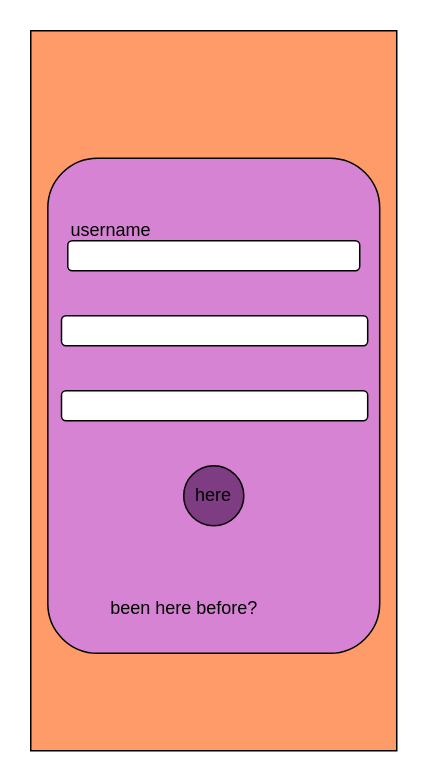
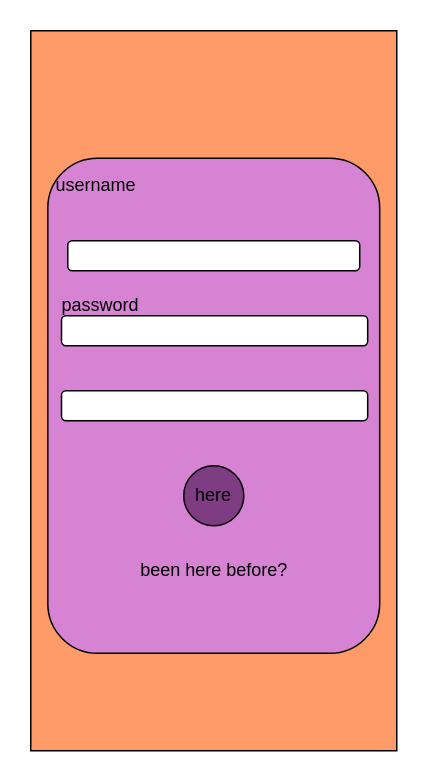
(154, 230) -> (139, 185)
none -> (146, 305)
(184, 608) -> (214, 571)
